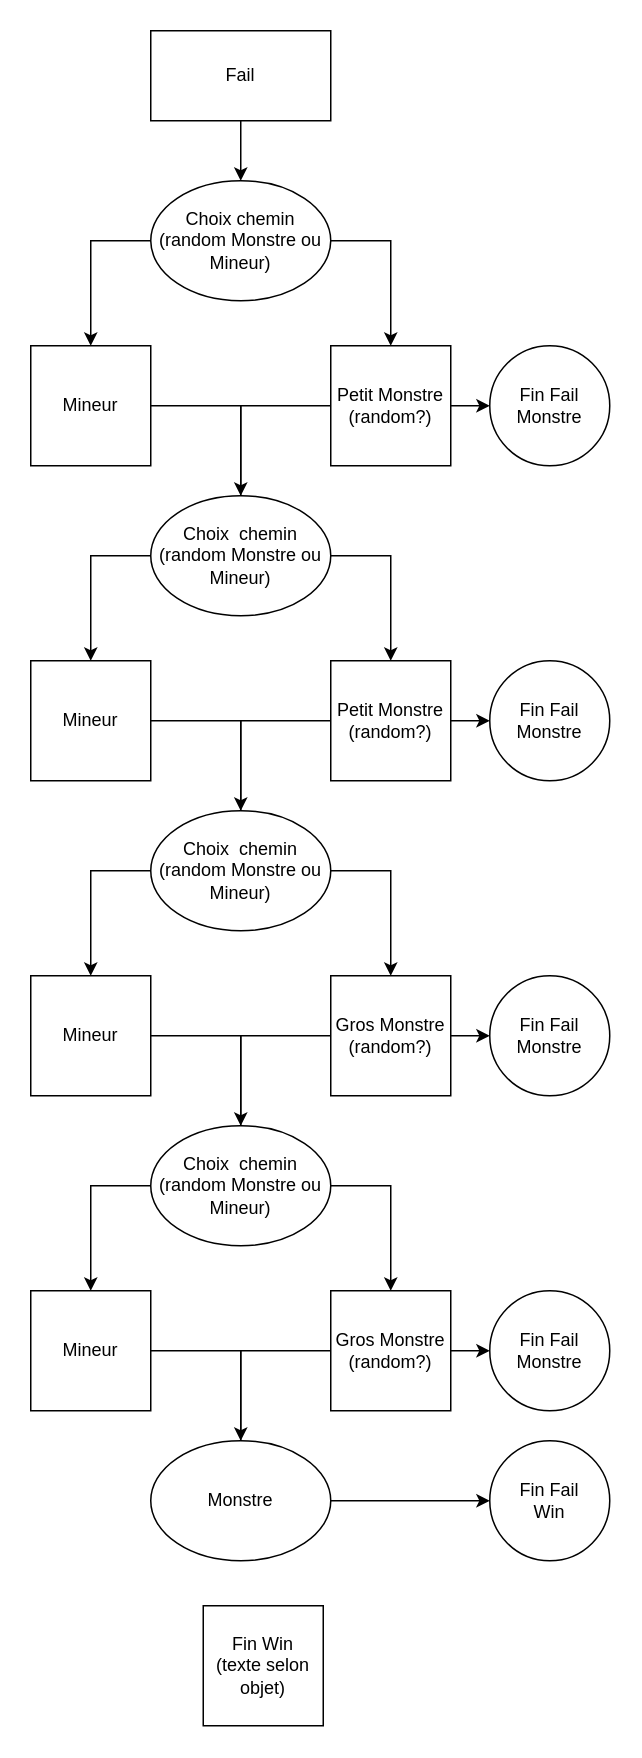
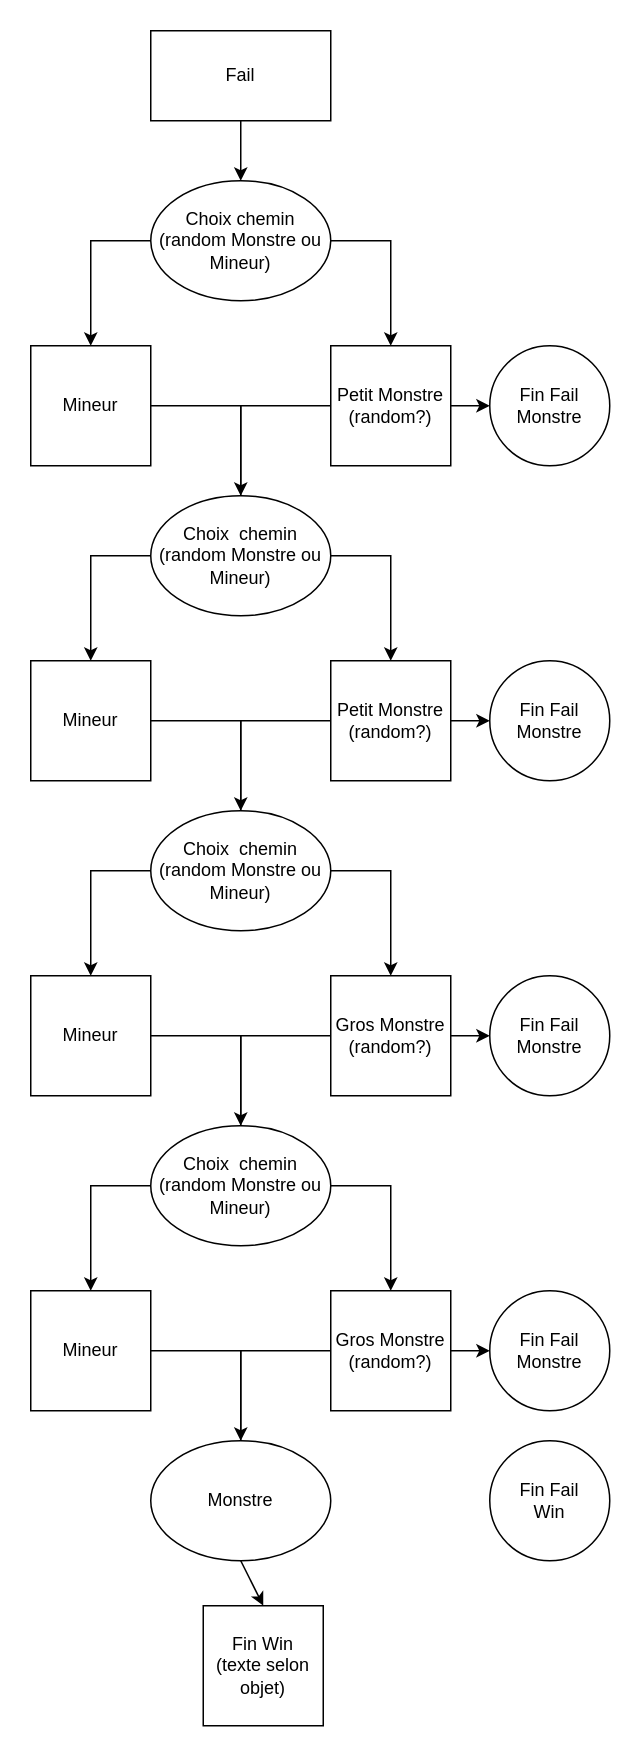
(405, 1501) -> none
none -> (250, 1579)
